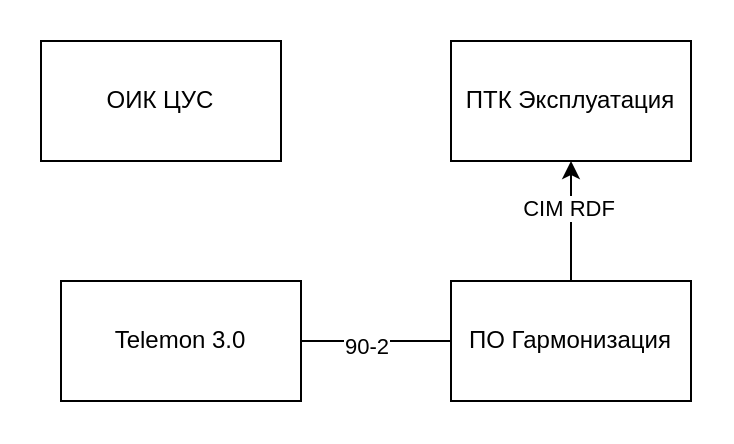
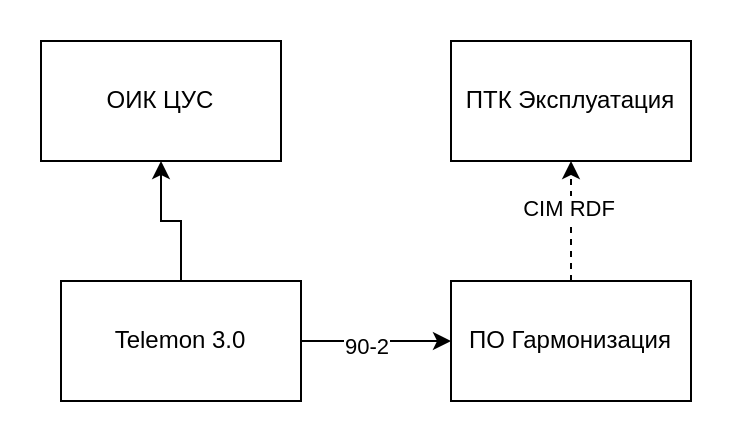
none -> (178, 221)
(571, 248) -> (571, 248)
(441, 341) -> (436, 341)
